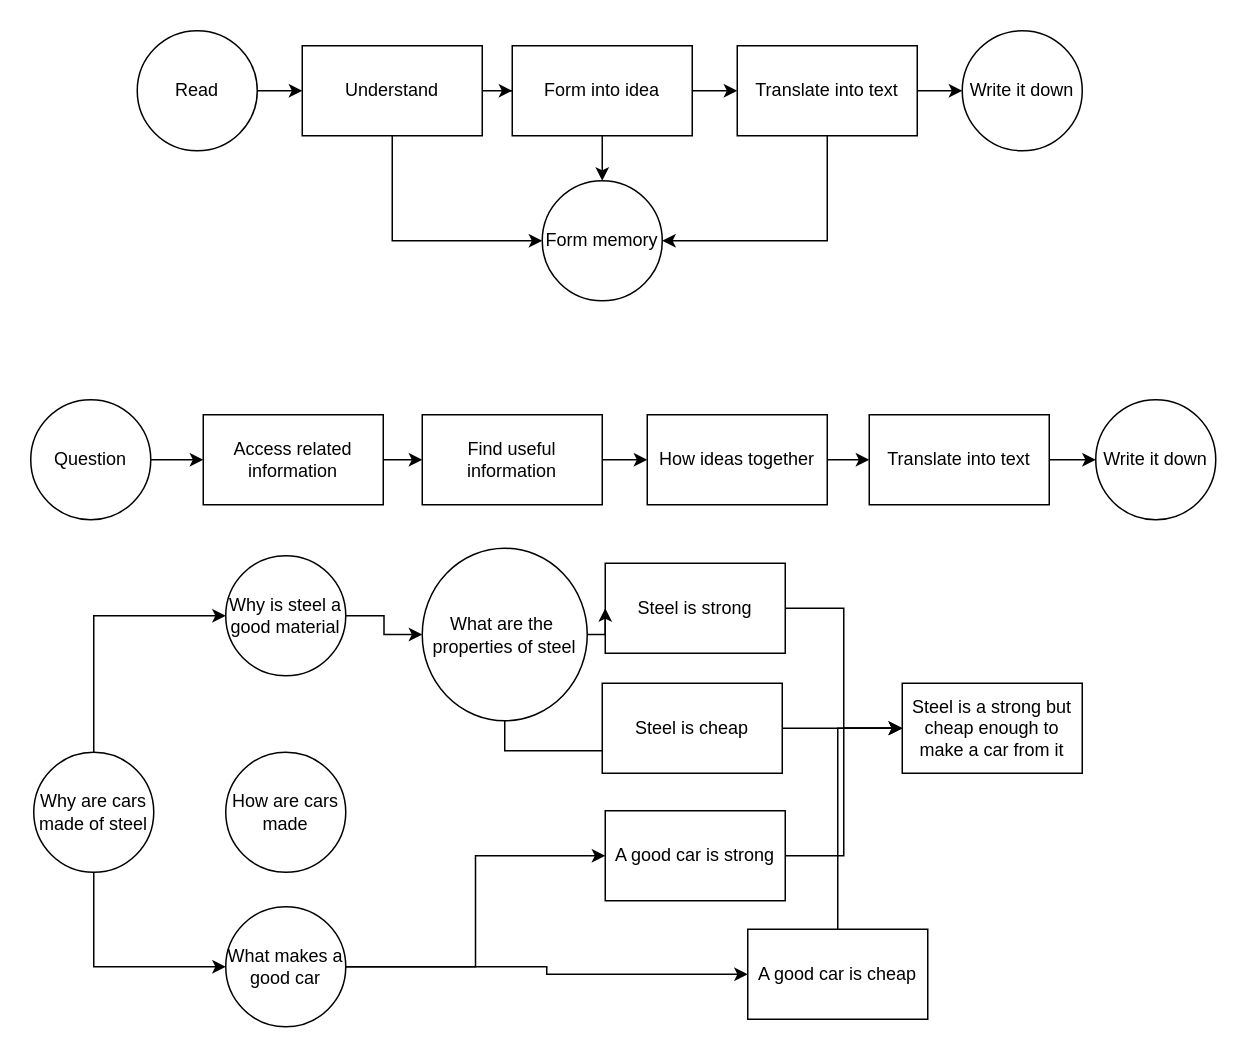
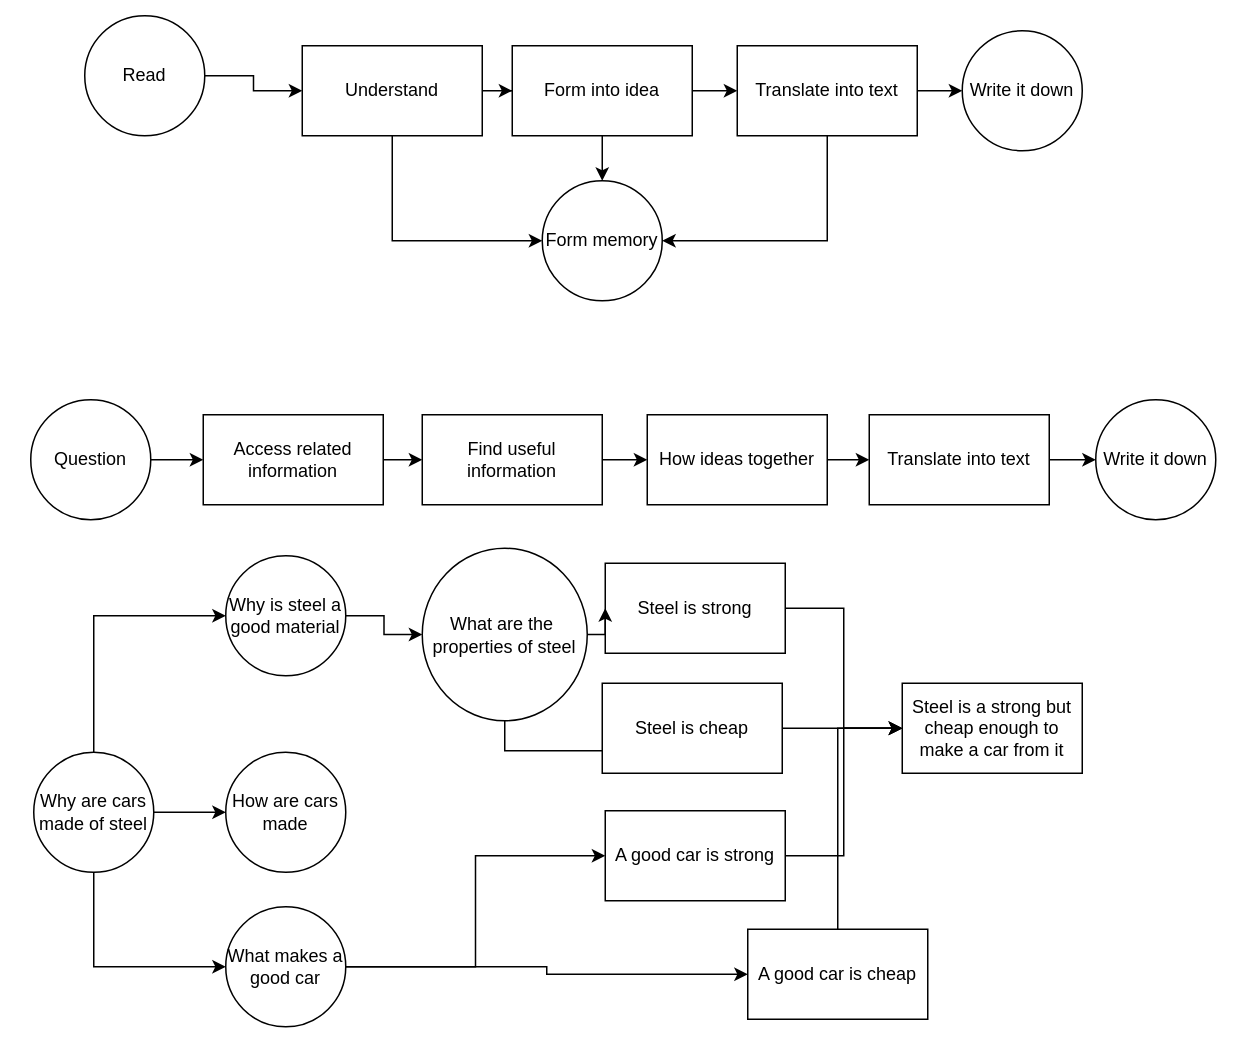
(197, 91) -> (145, 76)
none -> (185, 812)
